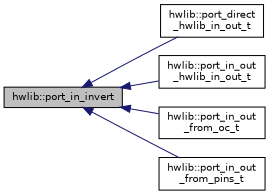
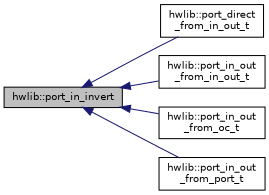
(212, 21) -> (212, 21)
(212, 72) -> (212, 72)
(212, 174) -> (212, 174)
